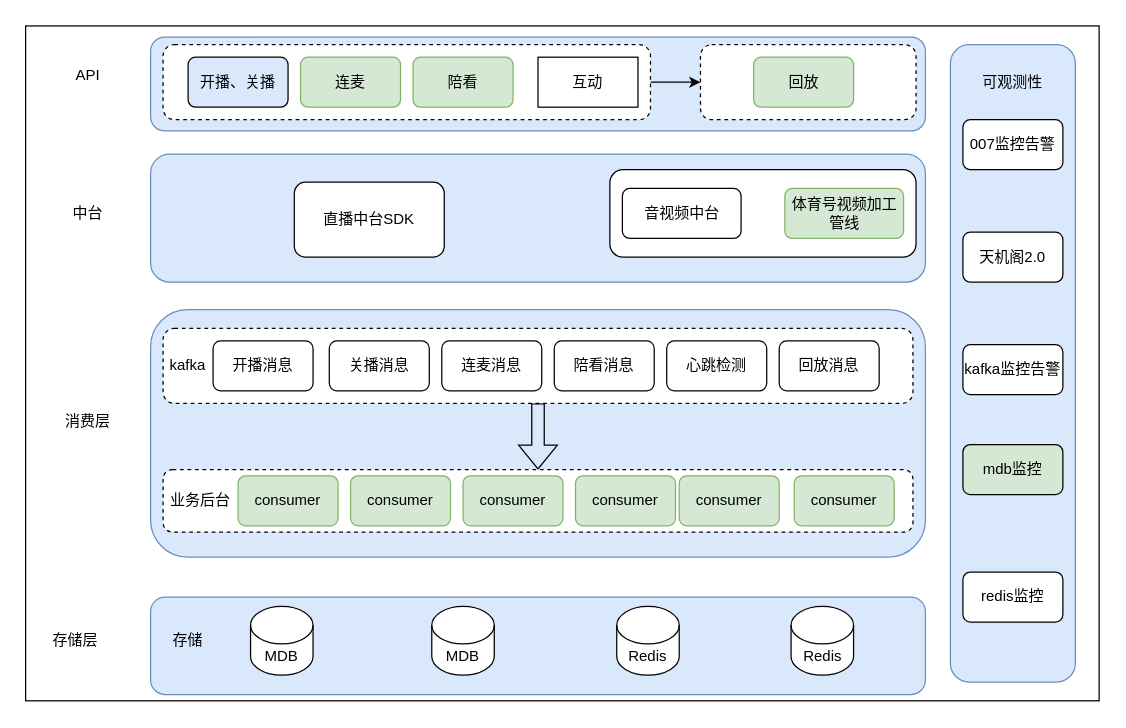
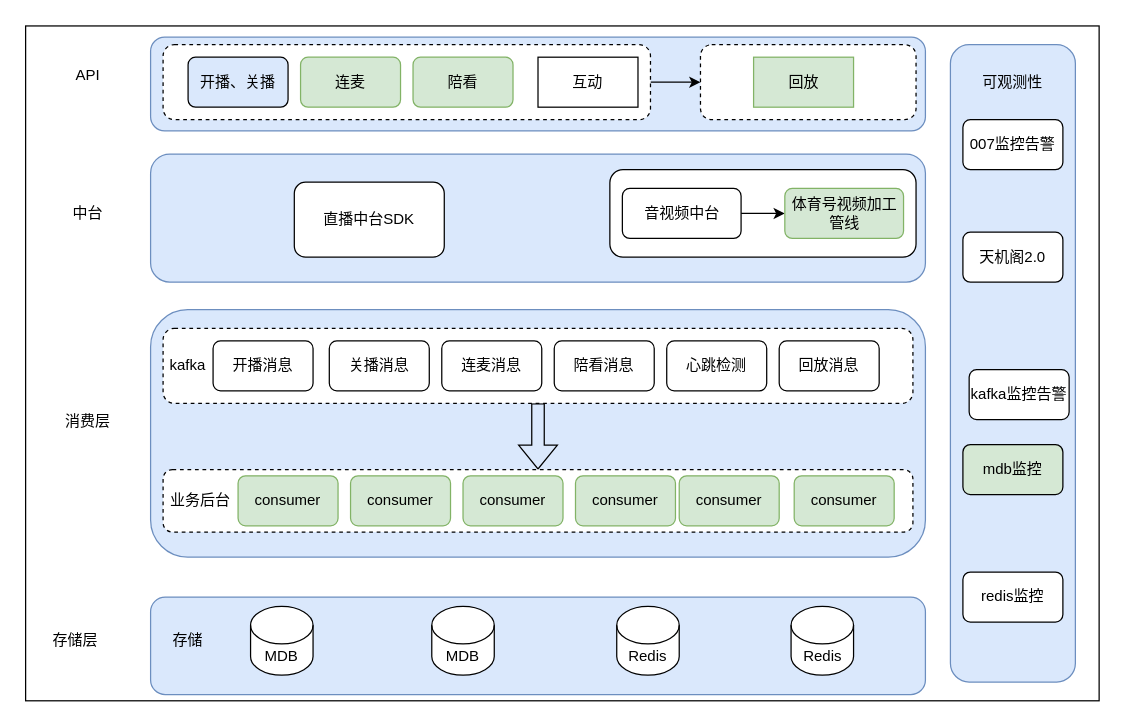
(804, 82) -> (804, 82)
none -> (759, 213)
(1013, 369) -> (1019, 394)
